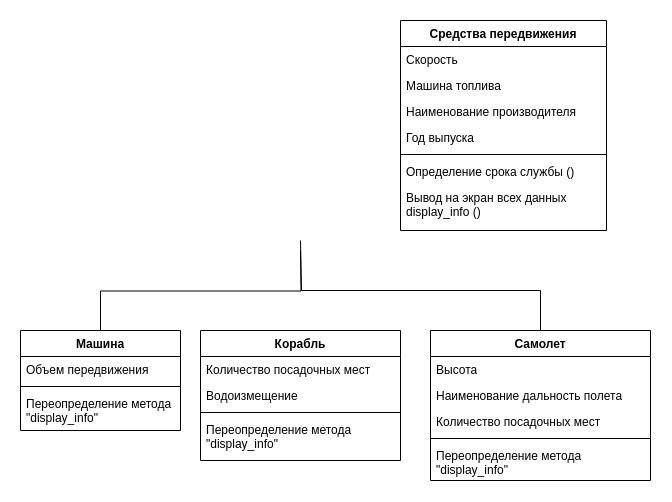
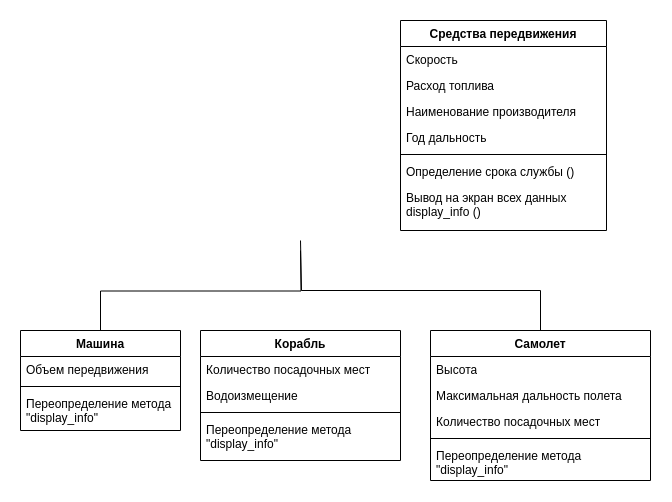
(452, 87) -> (452, 87)
(442, 139) -> (449, 139)
(531, 397) -> (531, 397)
